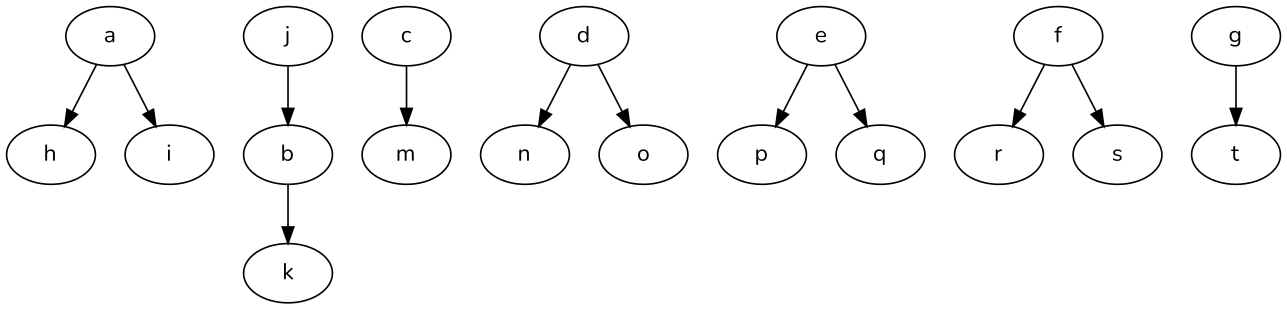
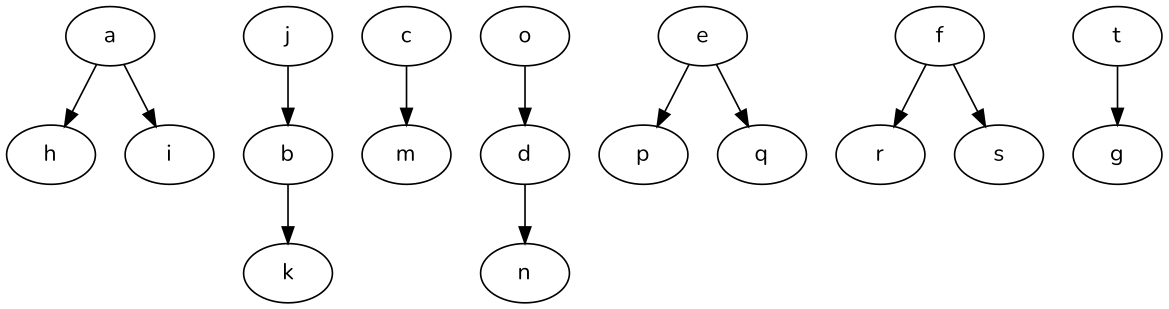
(1236, 87) -> (1118, 87)
(610, 88) -> (525, 87)
